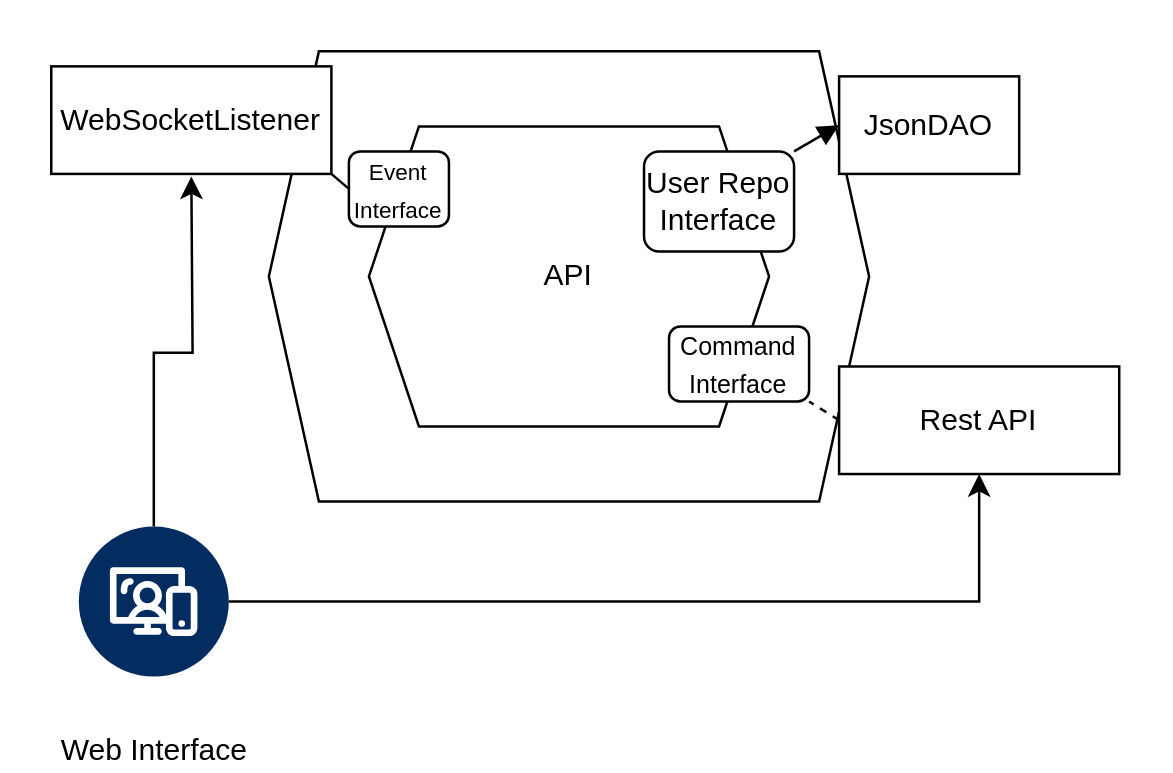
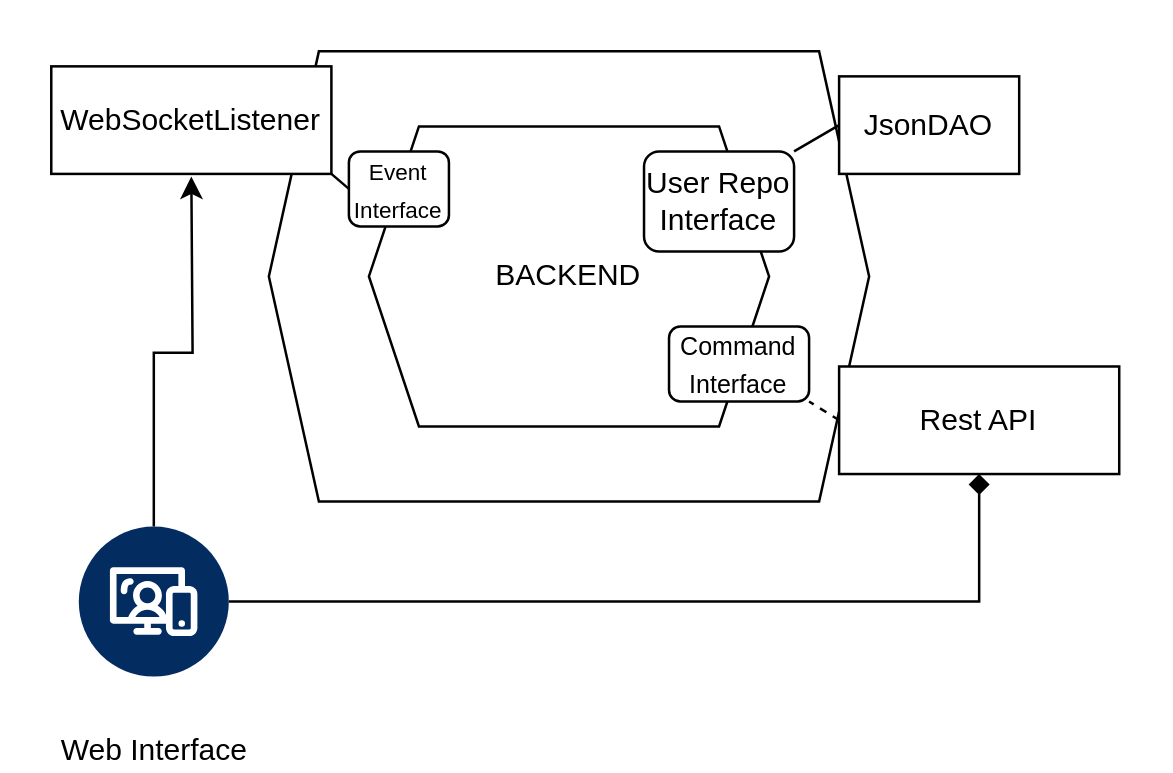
(819, 136) -> (828, 132)
(569, 276) -> (569, 276)
(979, 492) -> (979, 494)
